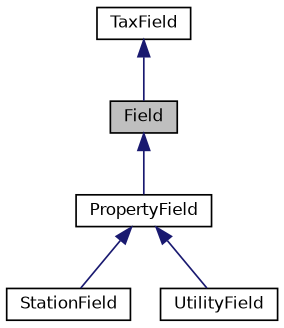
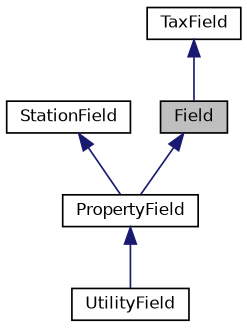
(101, 264) -> (104, 171)
